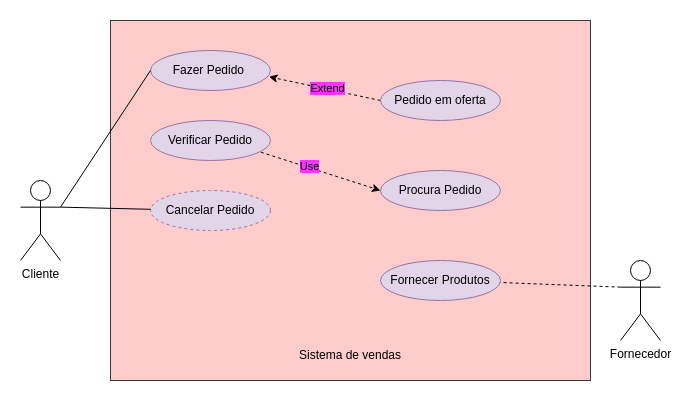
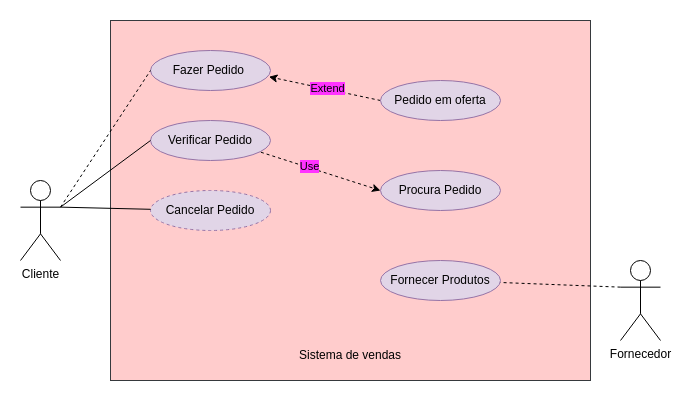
(107, 136) -> (107, 136)
none -> (107, 173)
